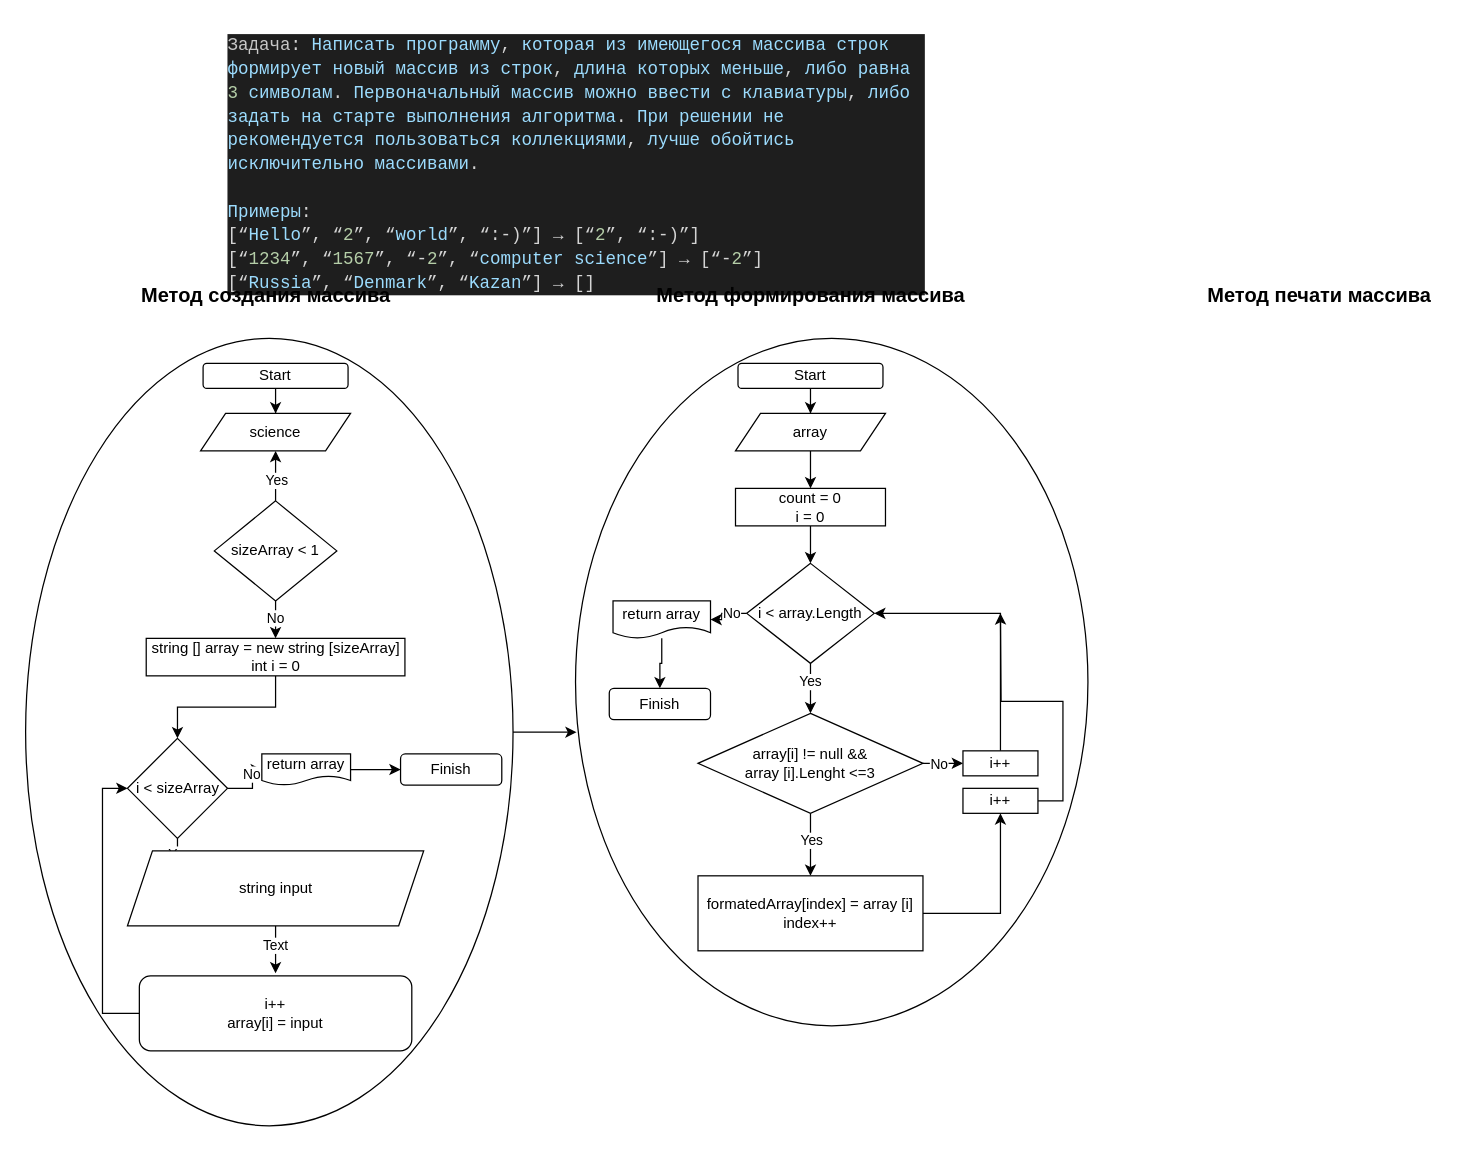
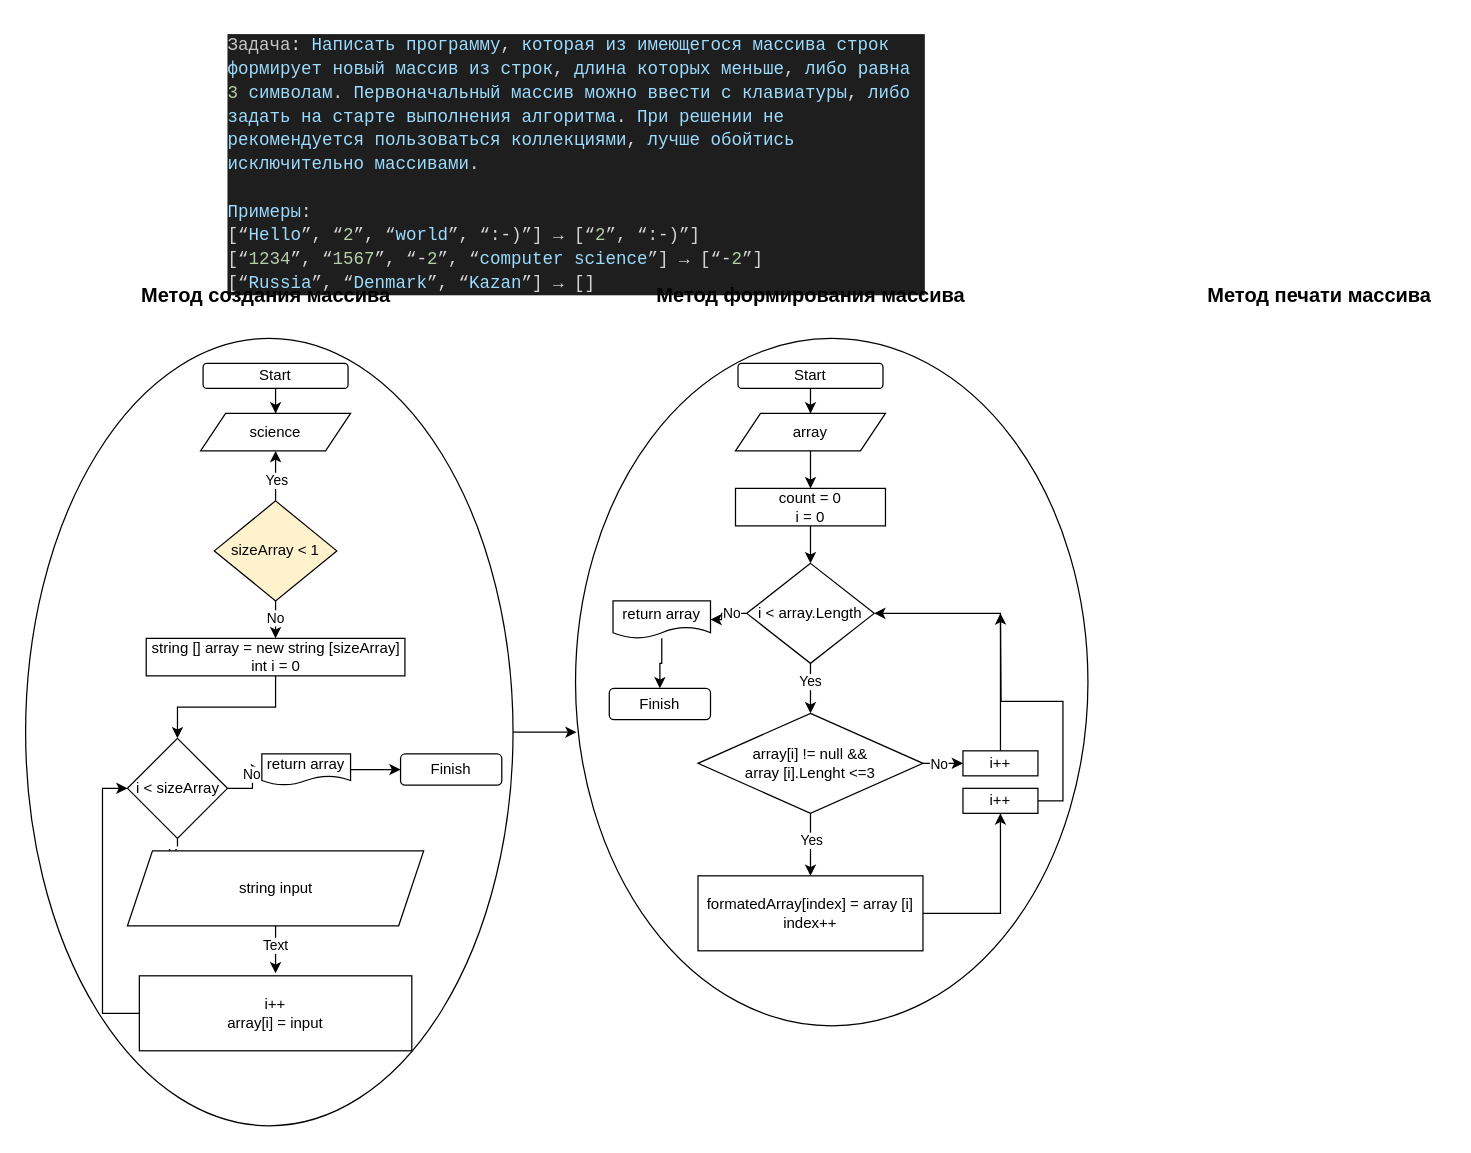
(276, 551) -> (276, 551)
(276, 1013) -> (276, 1013)
